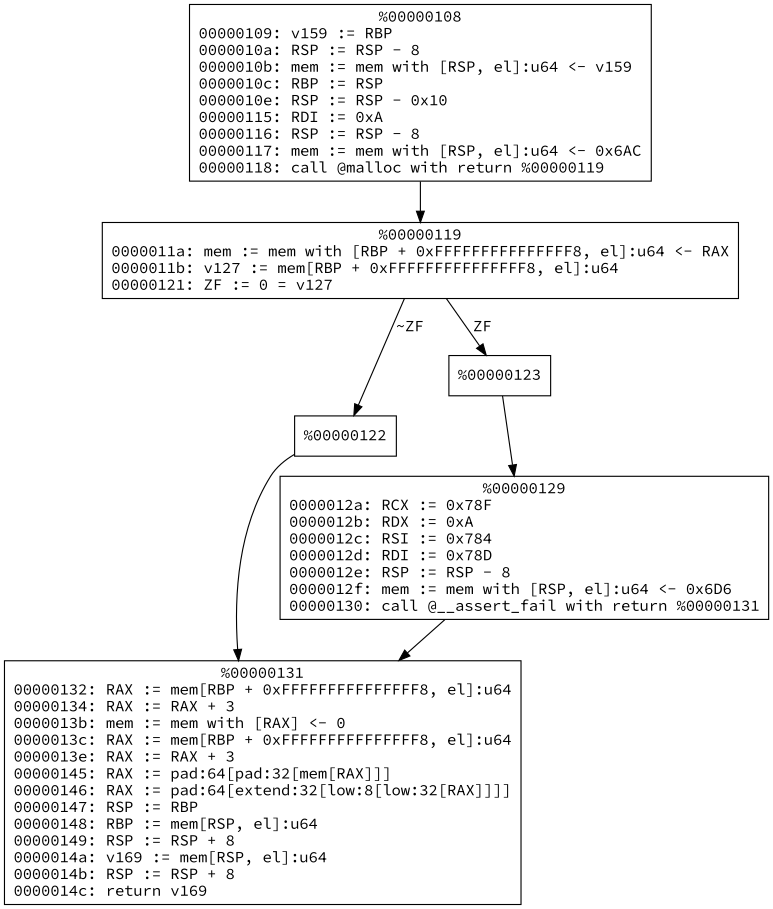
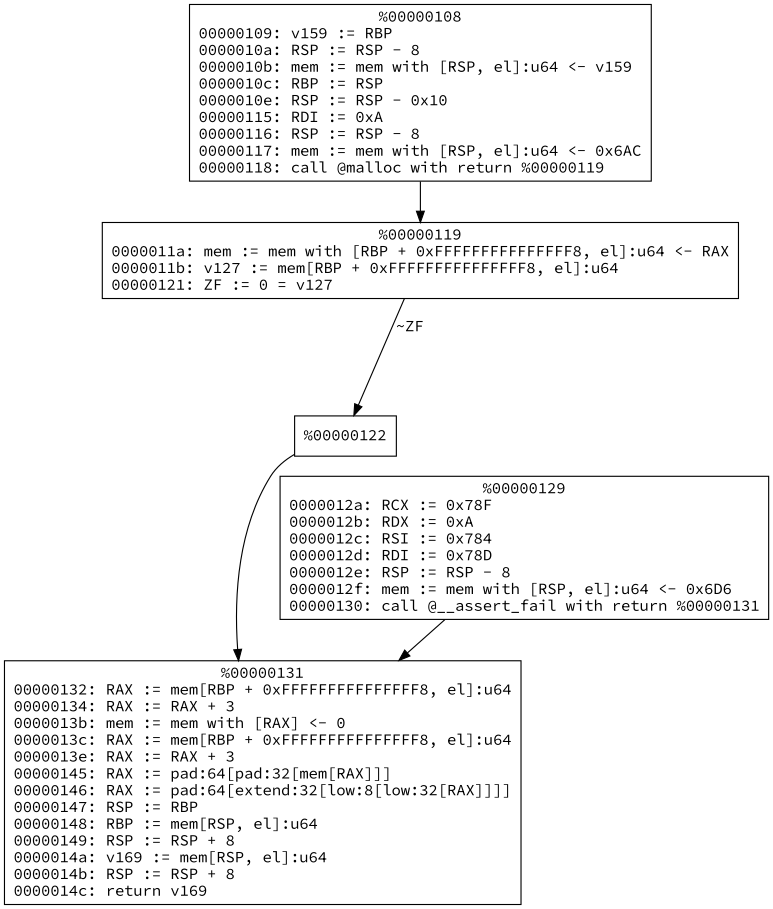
(500, 376) -> none
